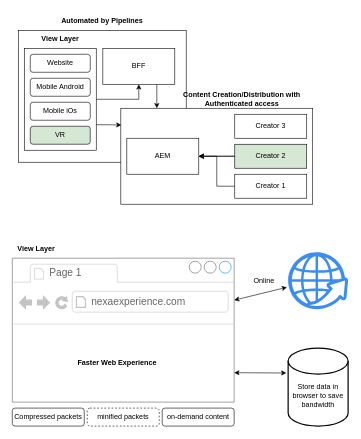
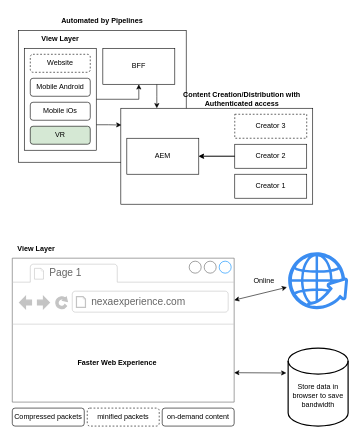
(60, 63) -> (60, 63)
(271, 126) -> (271, 126)
(271, 156) -> (271, 156)
(217, 181) -> none
